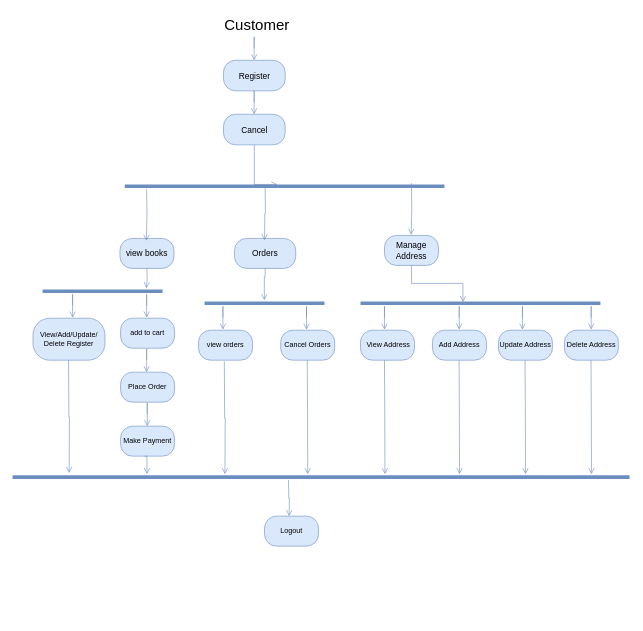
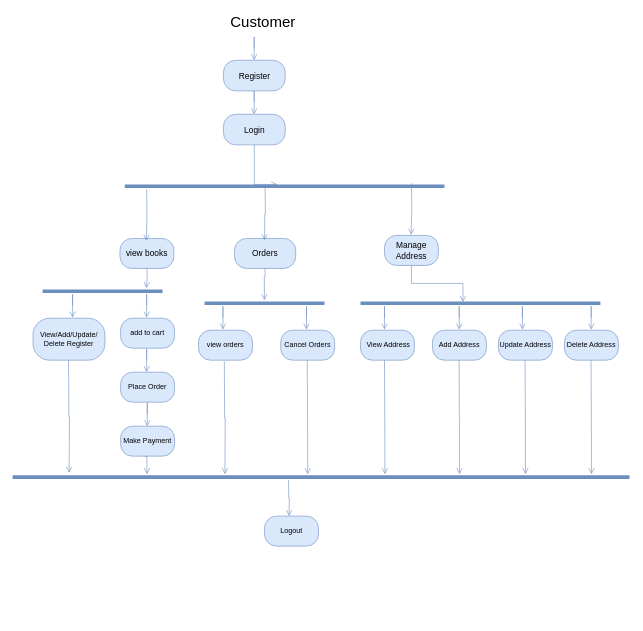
(257, 24) -> (263, 21)
(254, 130) -> (254, 130)
